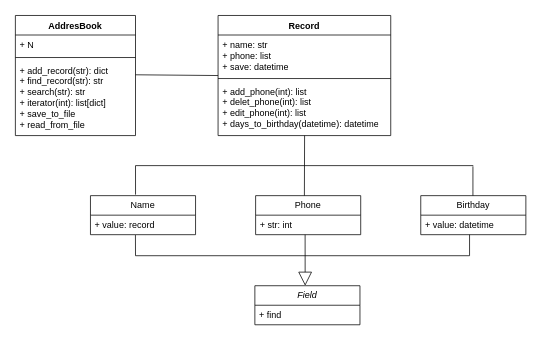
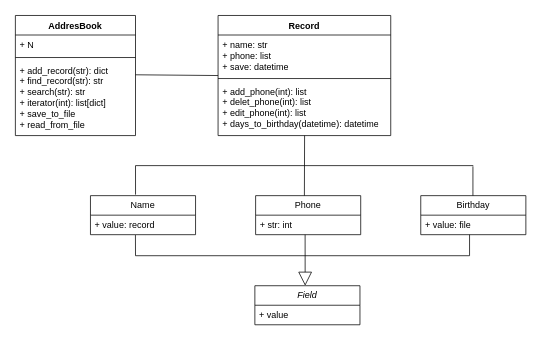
(462, 226) -> (451, 226)
(272, 316) -> (274, 316)
